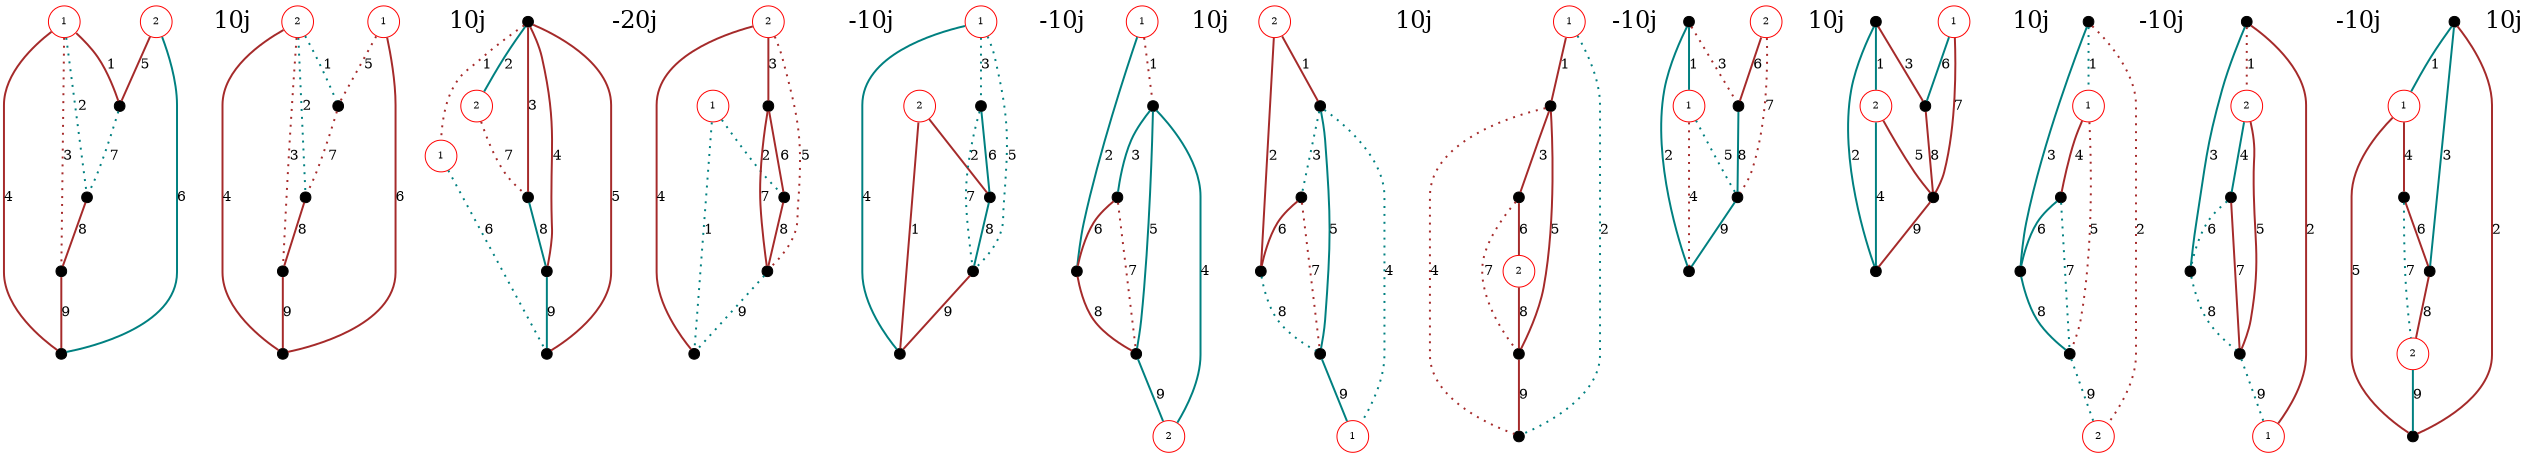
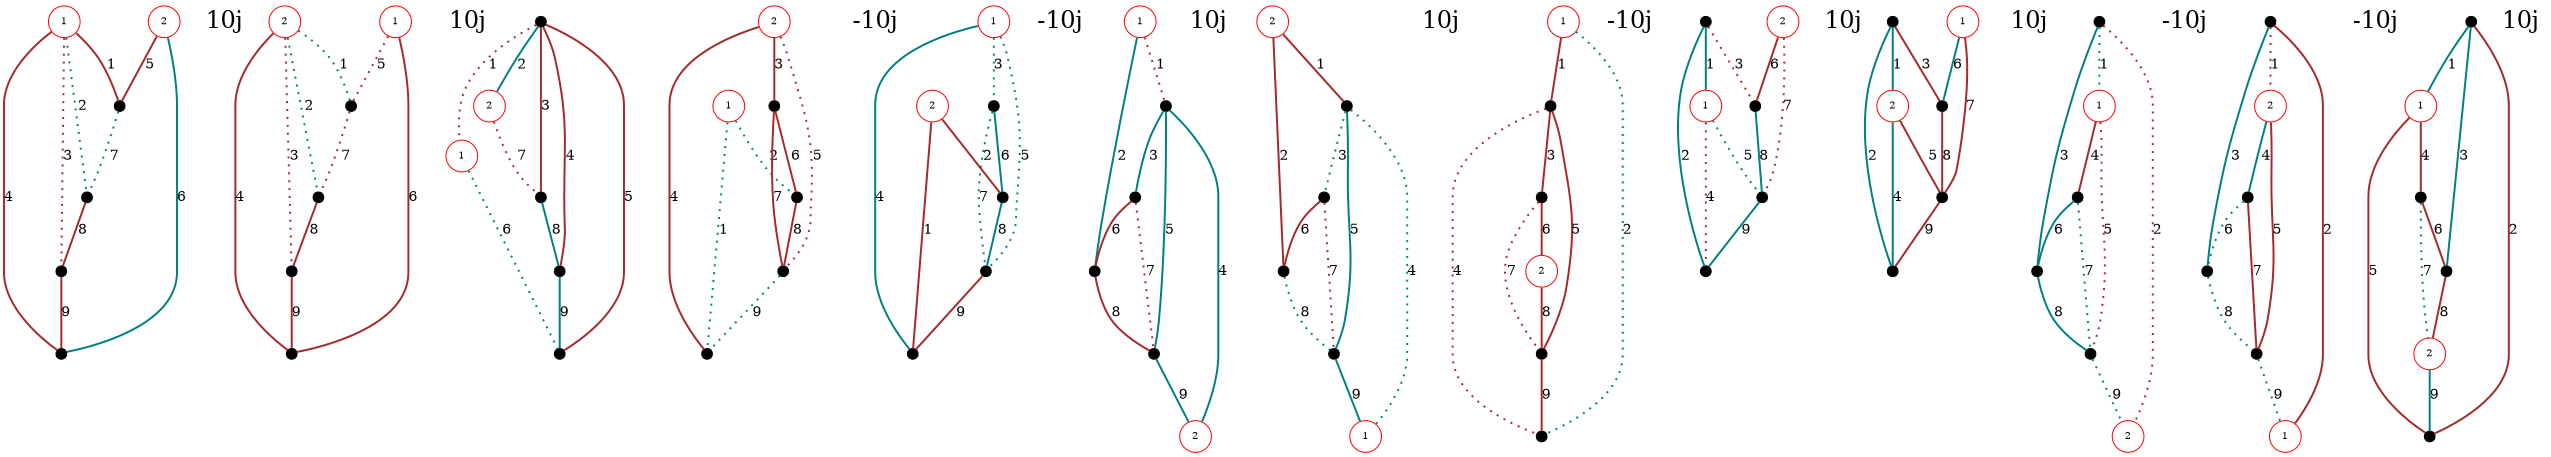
(635, 22) -> none
